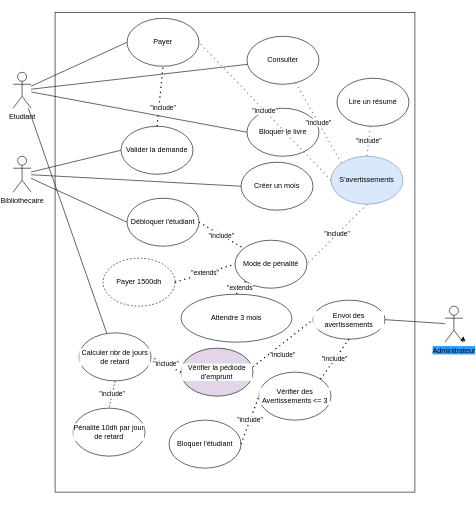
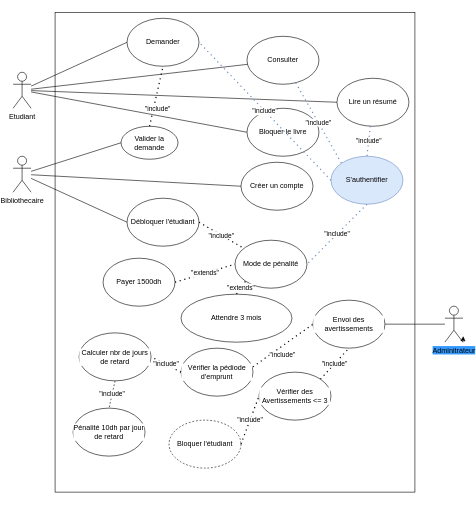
(163, 42) -> (163, 42)
(157, 150) -> (149, 143)
(367, 180) -> (367, 180)
(277, 186) -> (277, 186)
(68, 222) -> (186, 97)
(139, 282) -> (139, 282)
(349, 320) -> (349, 324)
(217, 372) -> (217, 372)
(205, 444) -> (205, 444)
